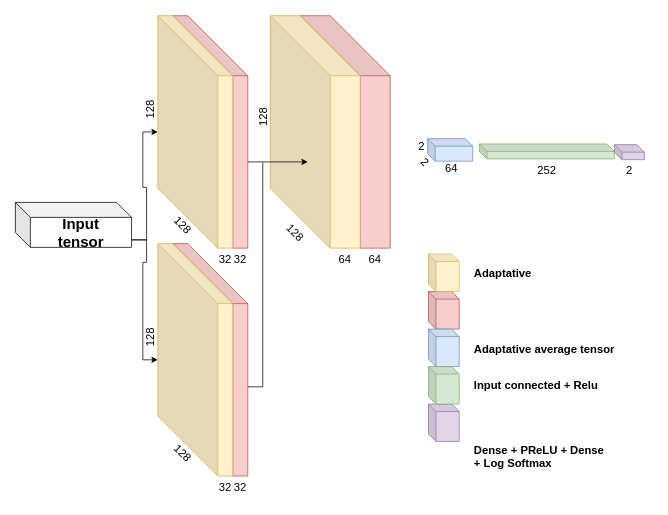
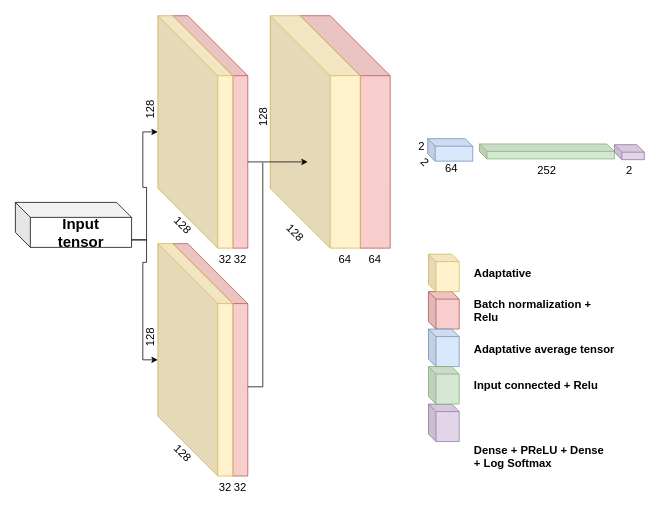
none -> (533, 310)
